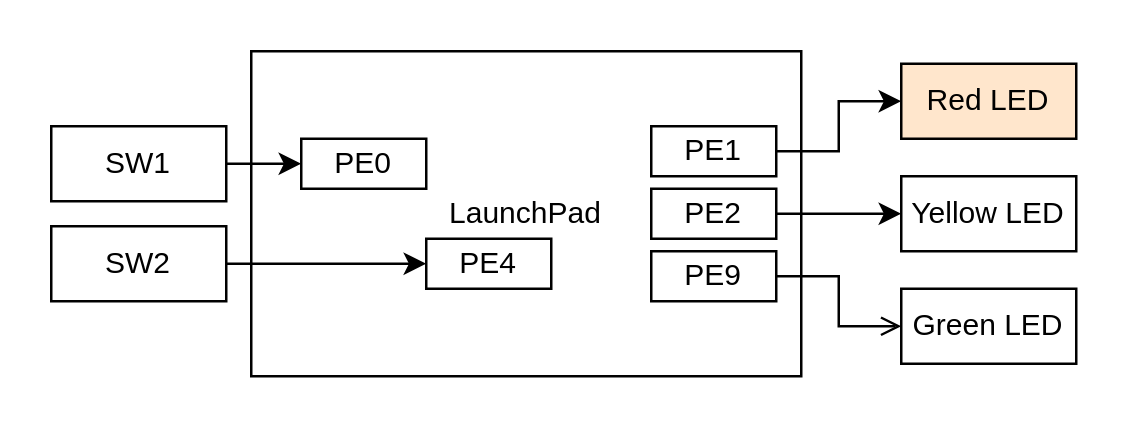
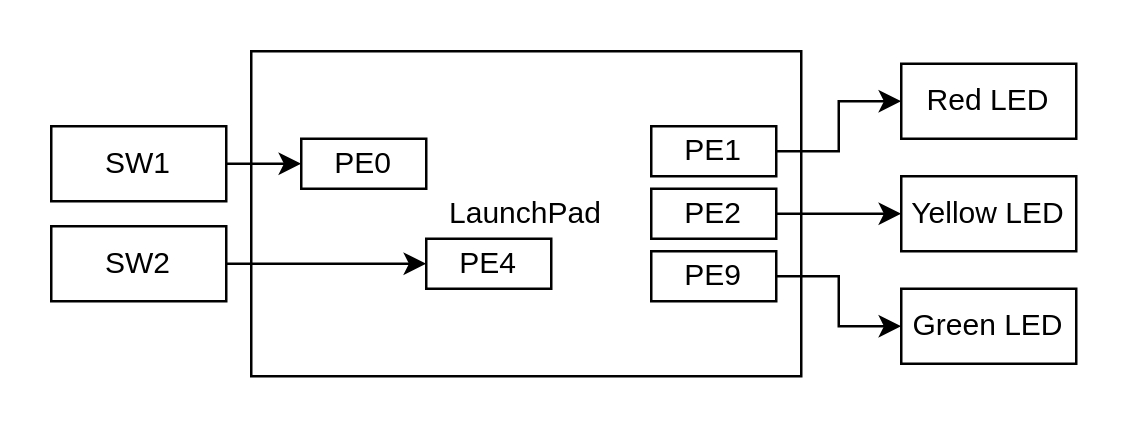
(989, 101) -> (989, 101)
(887, 326) -> (883, 326)
